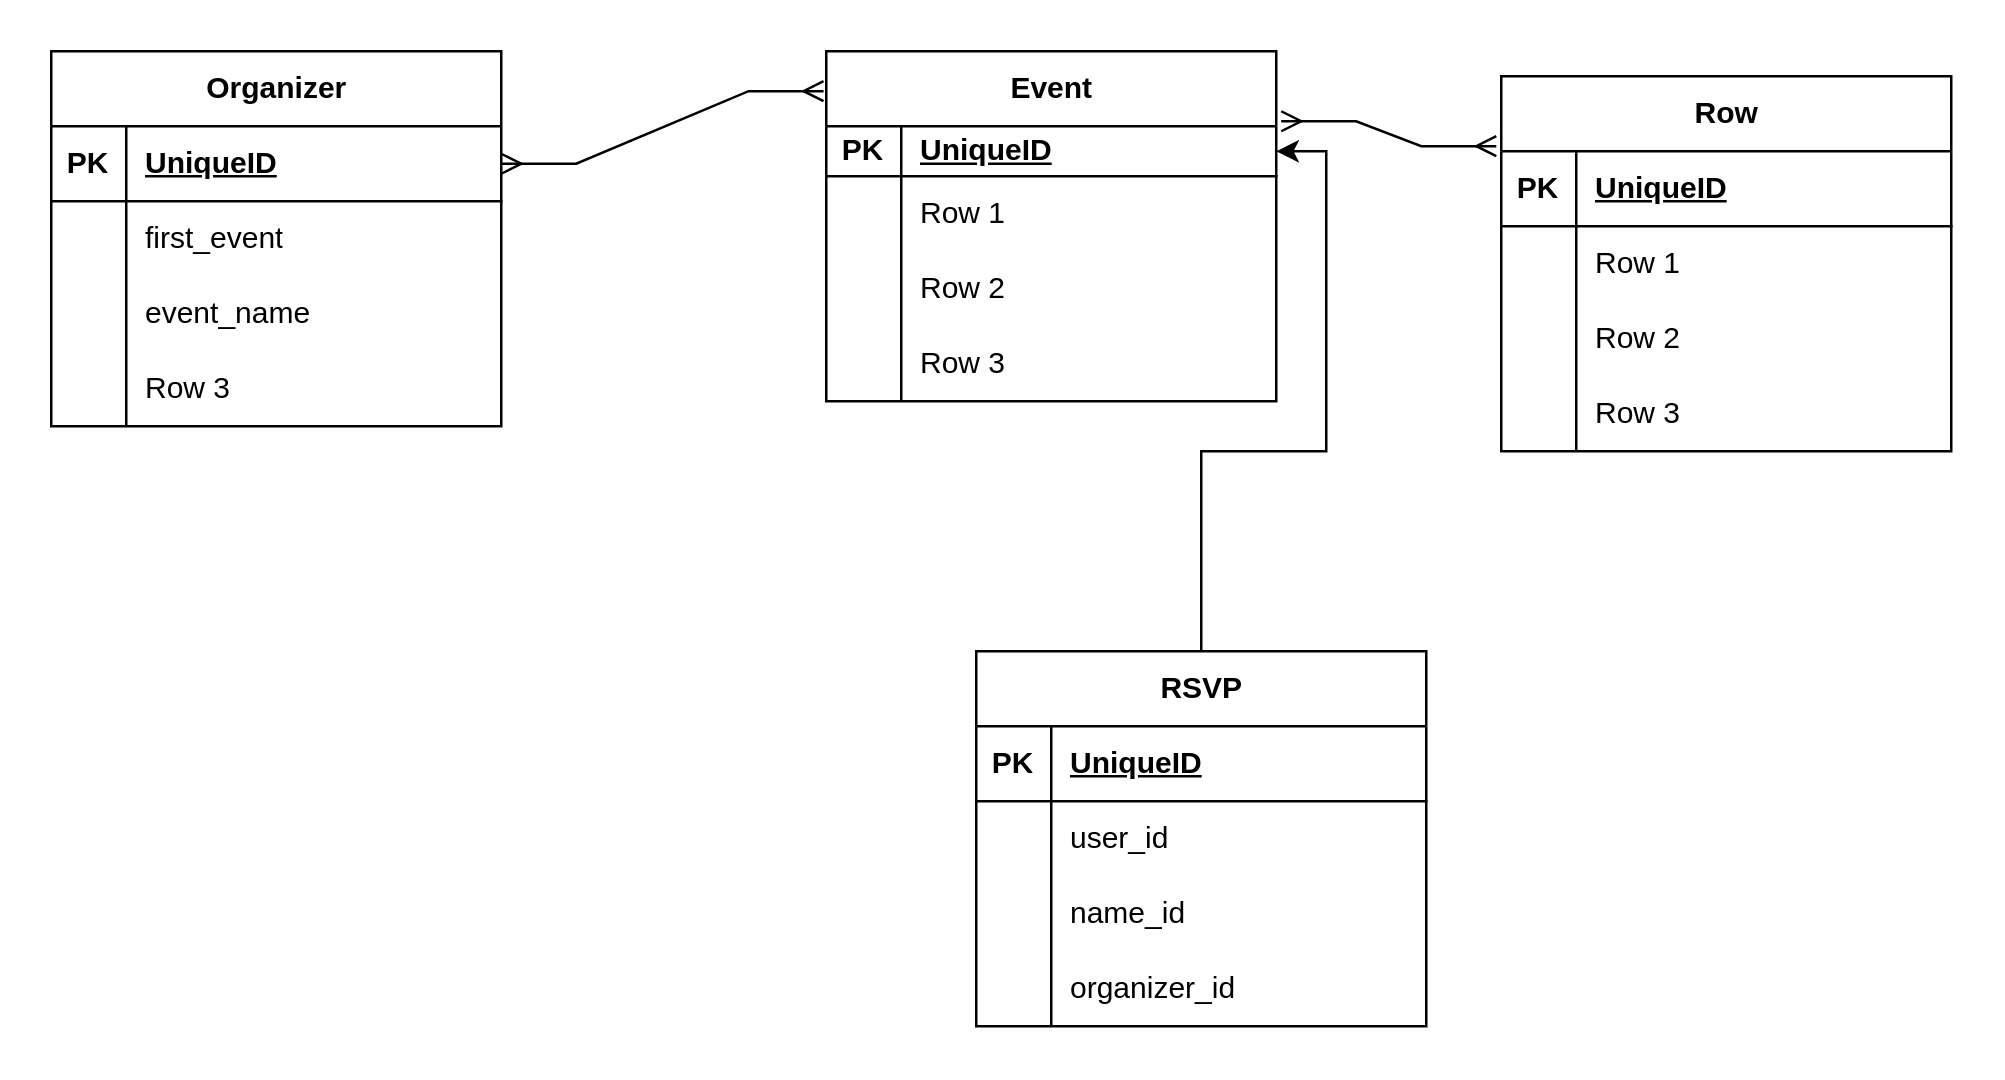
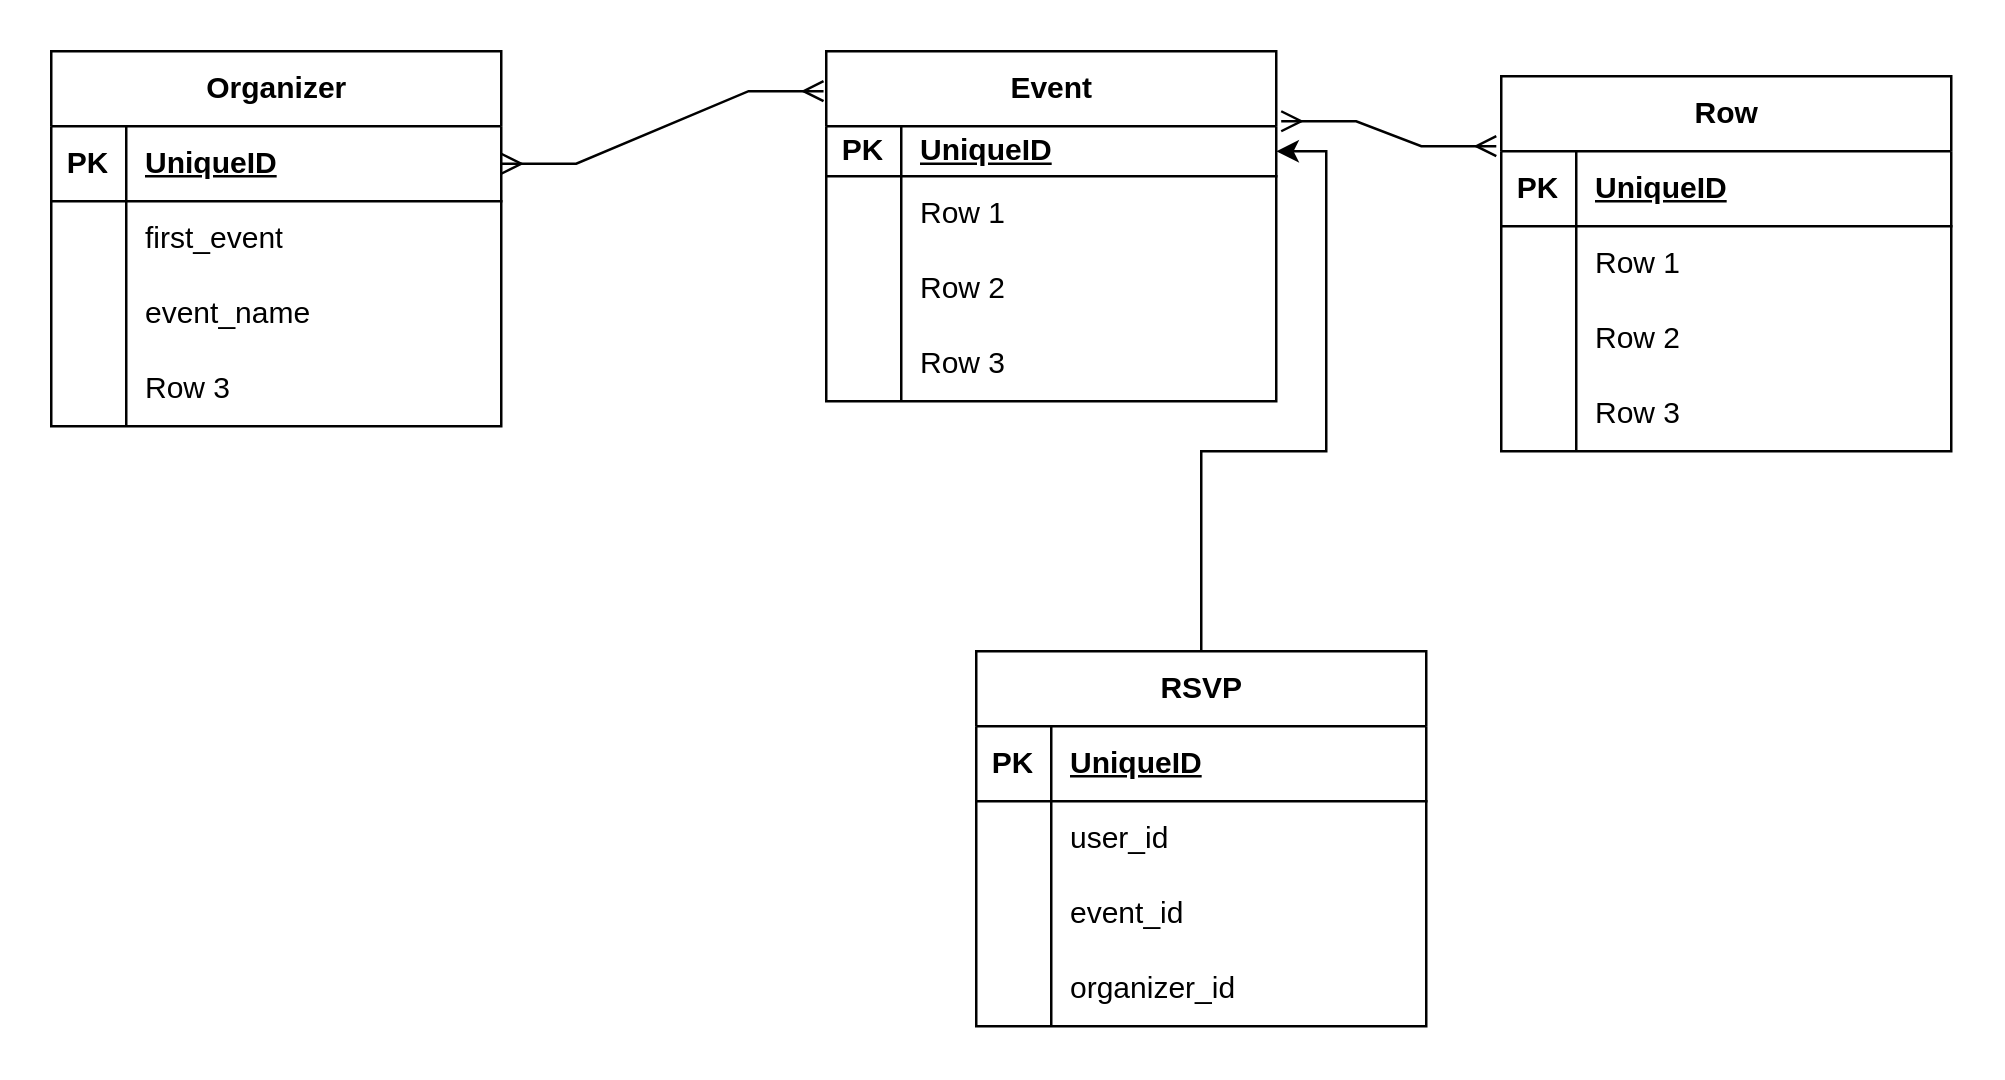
(1126, 914) -> (1135, 914)
